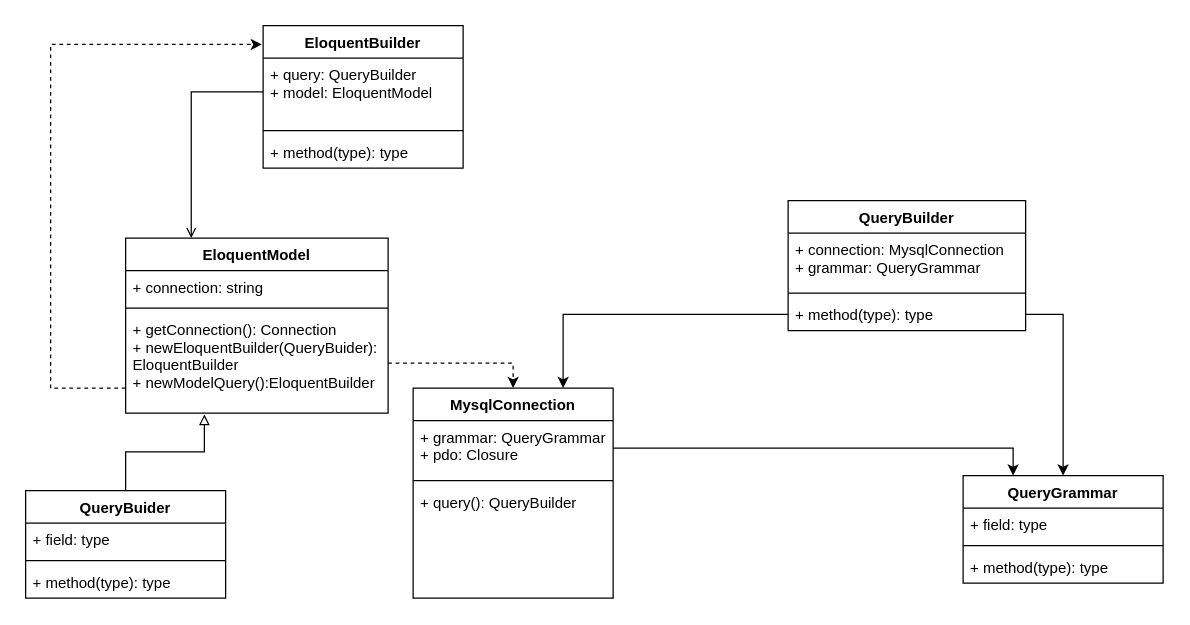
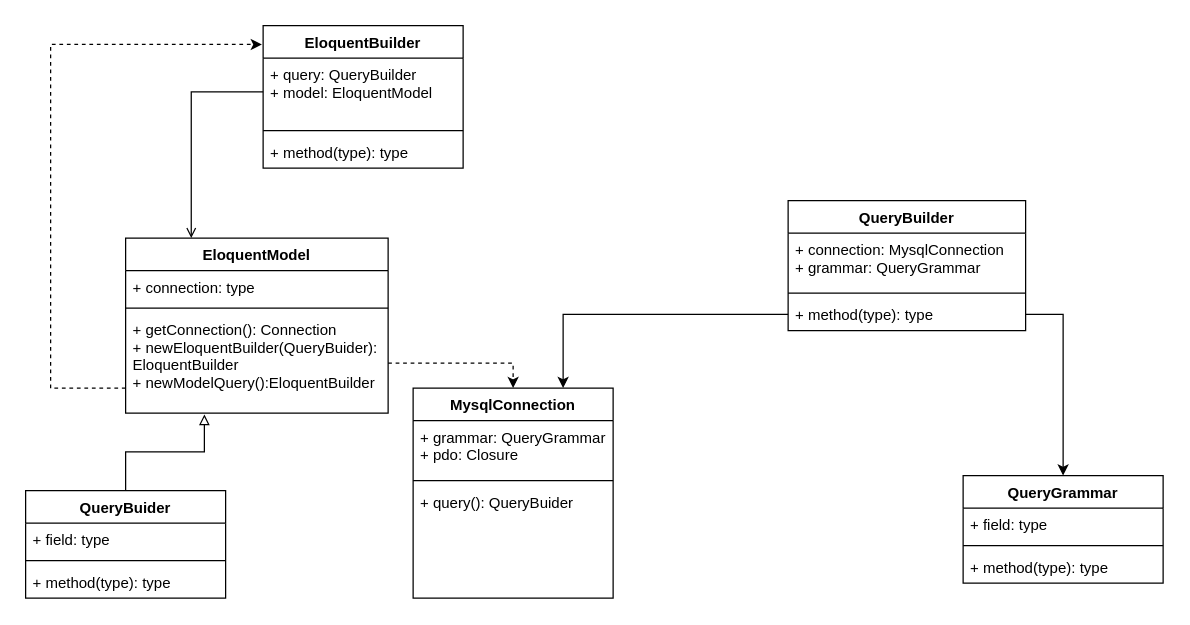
(207, 288) -> (200, 288)
(823, 448) -> none
(511, 503) -> (509, 503)
